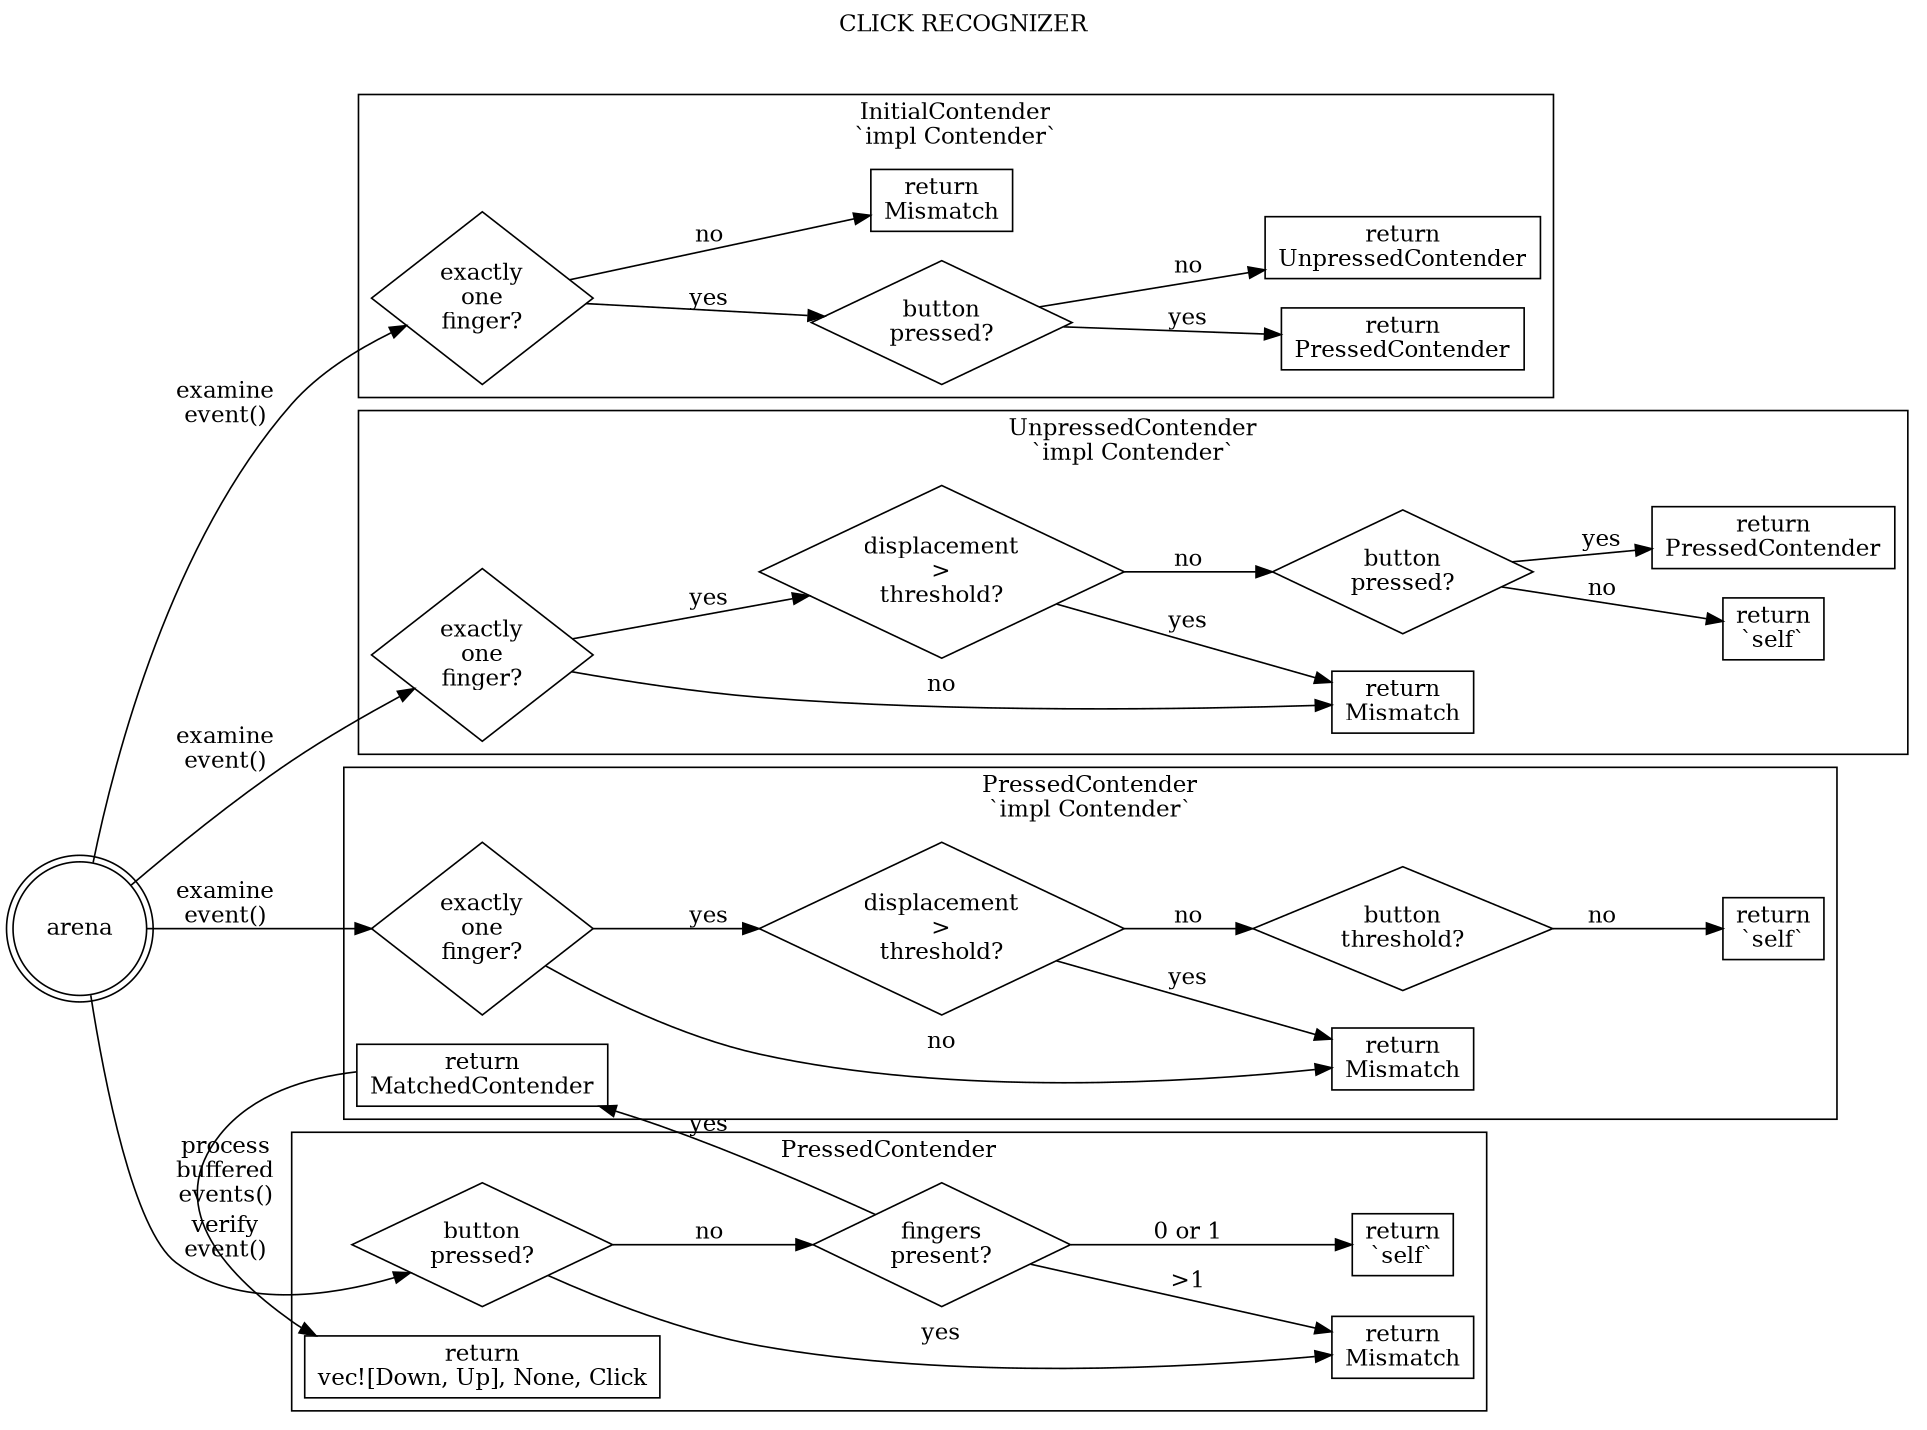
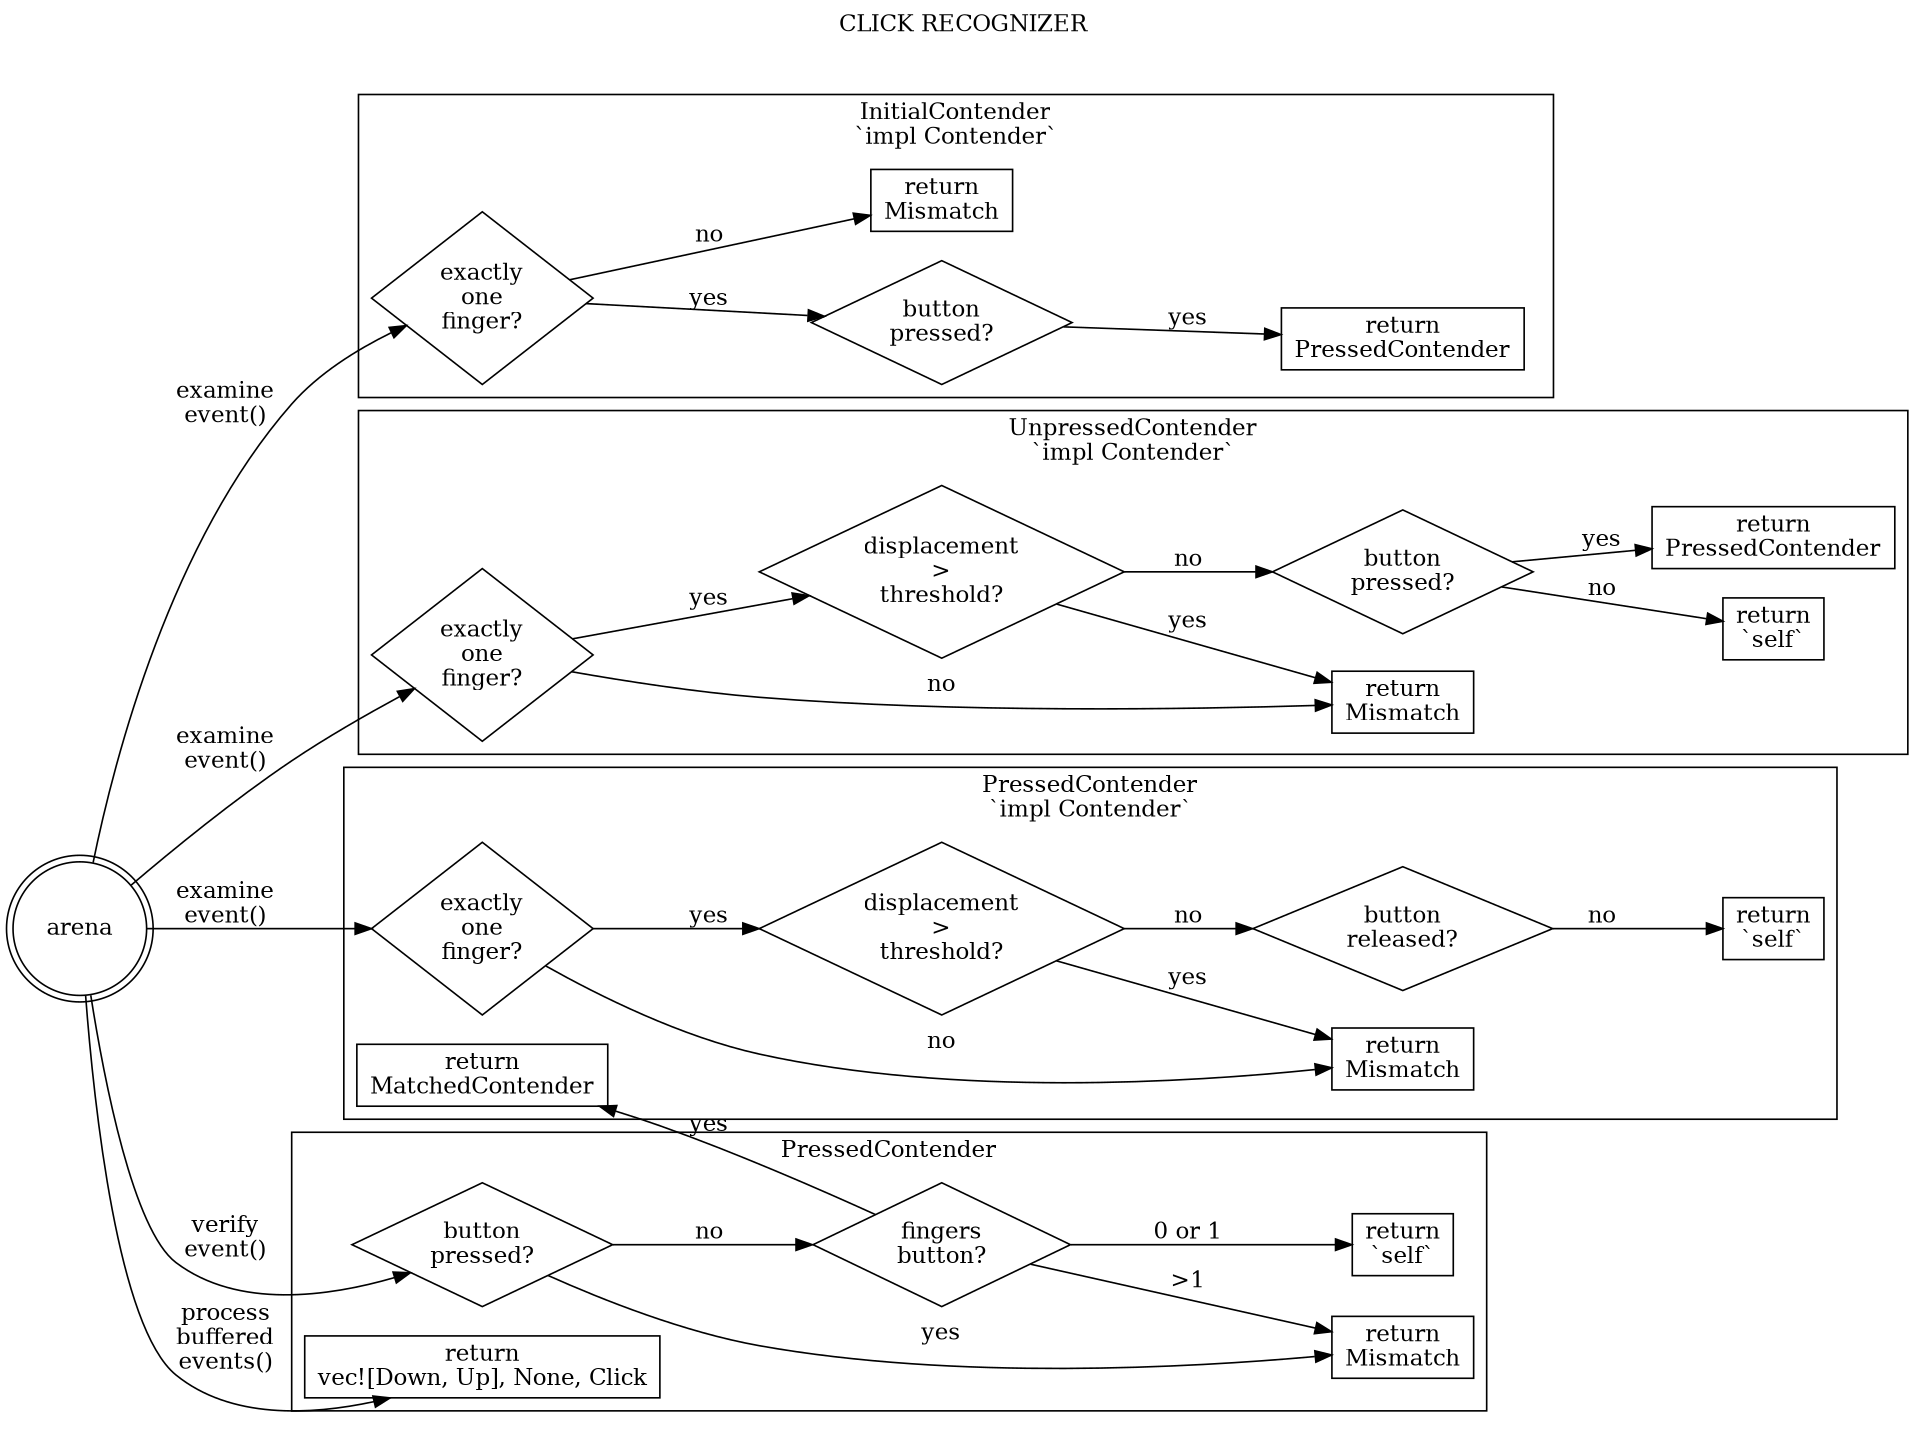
(1403, 248) -> none
(1403, 929) -> (1403, 929)
(201, 1173) -> (133, 1292)
(942, 1245) -> (942, 1245)
